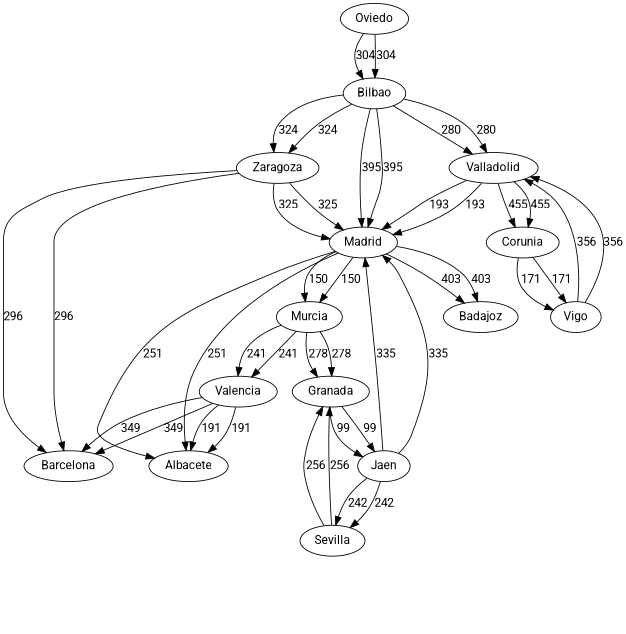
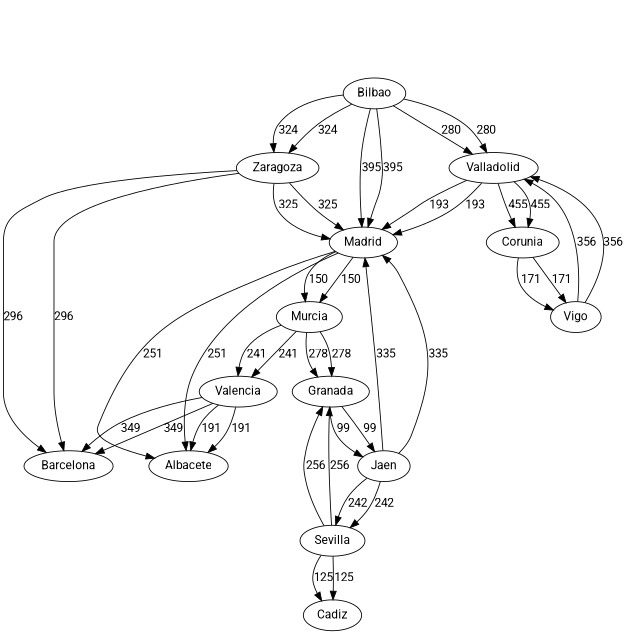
(374, 19) -> none
(481, 317) -> none
none -> (332, 615)
